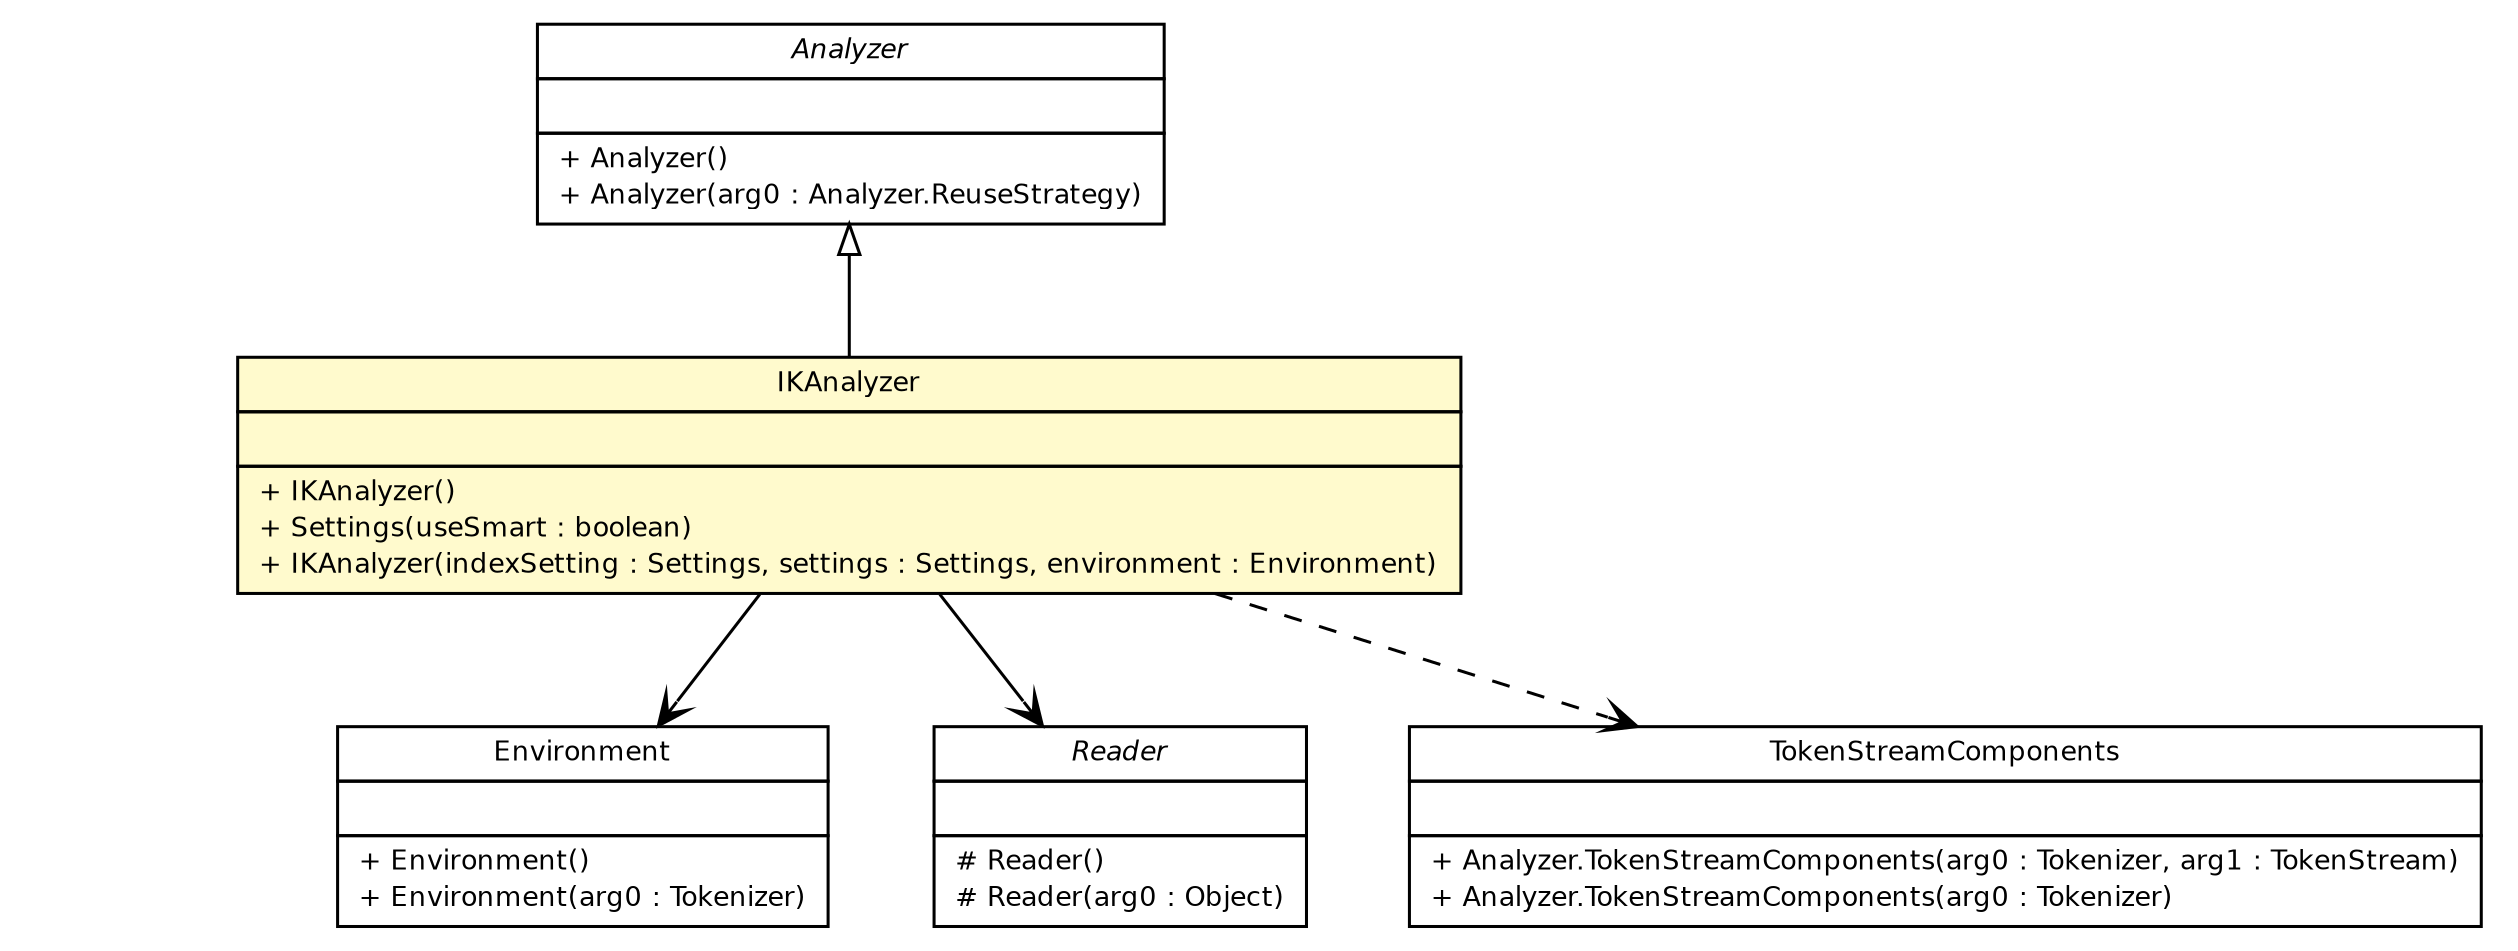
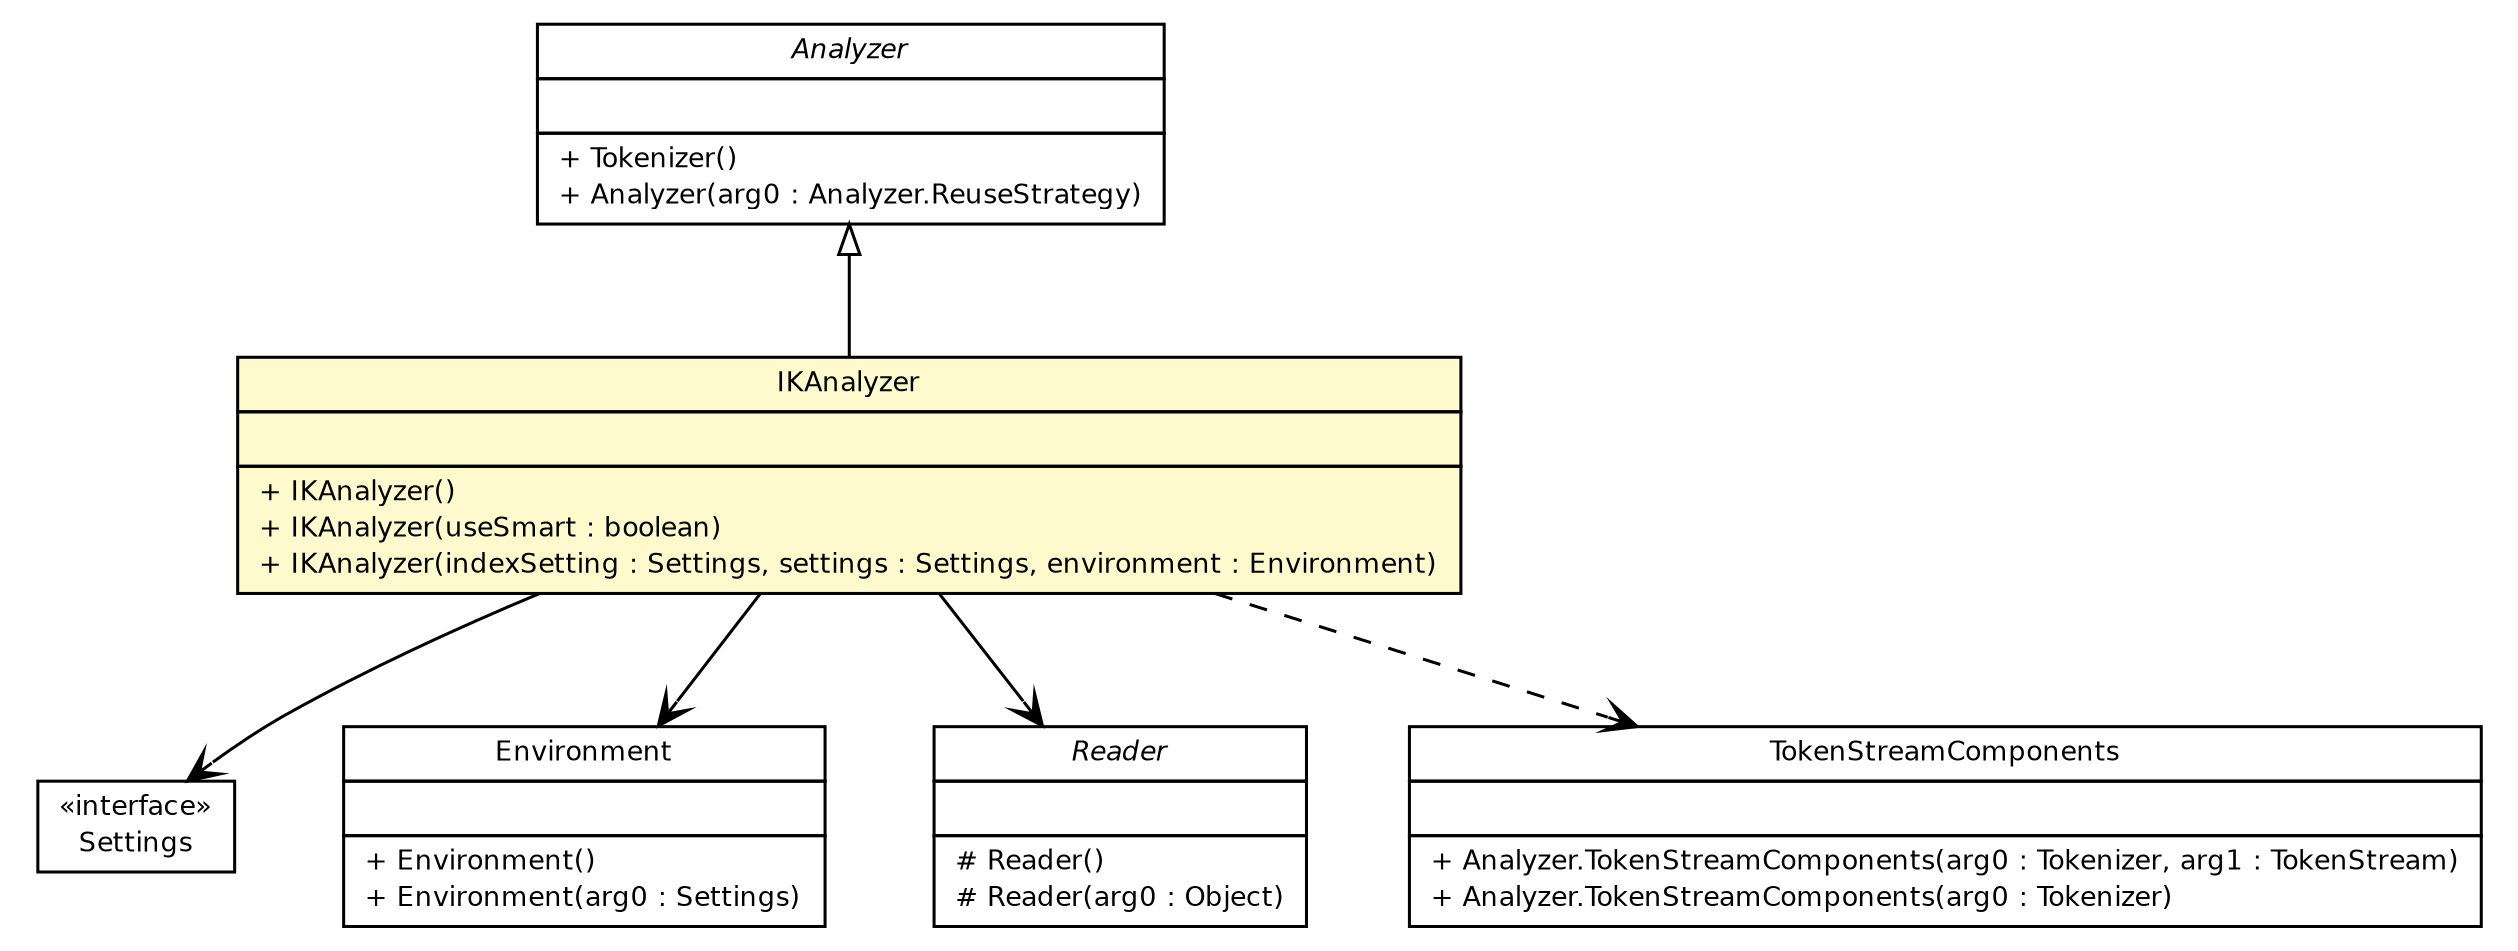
(645, 159) -> (649, 159)
(477, 528) -> (492, 528)
none -> (135, 827)
(583, 898) -> (584, 898)
